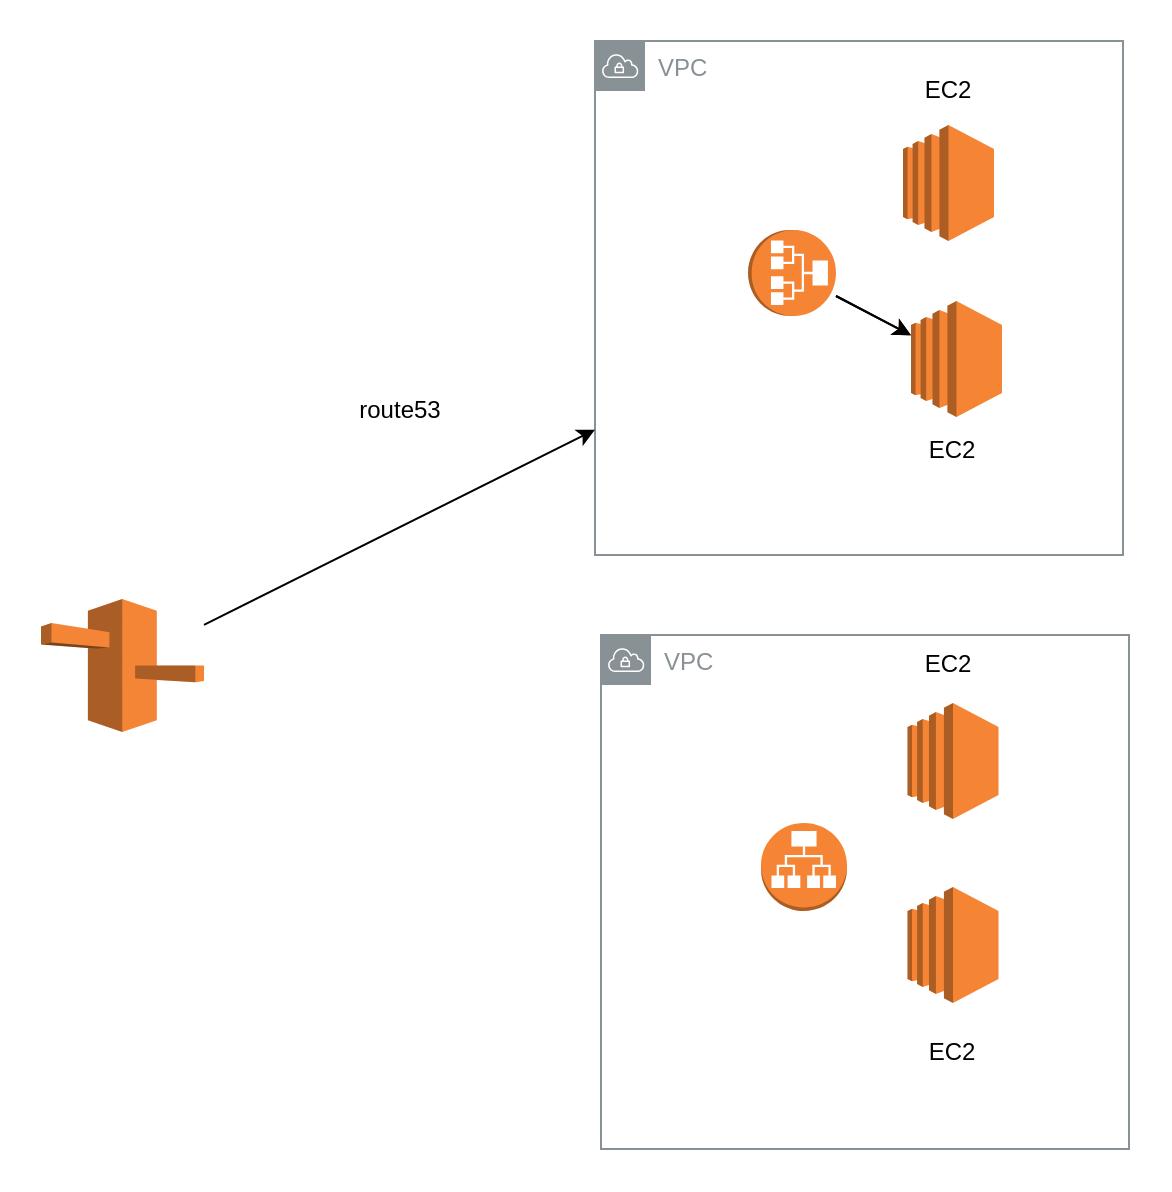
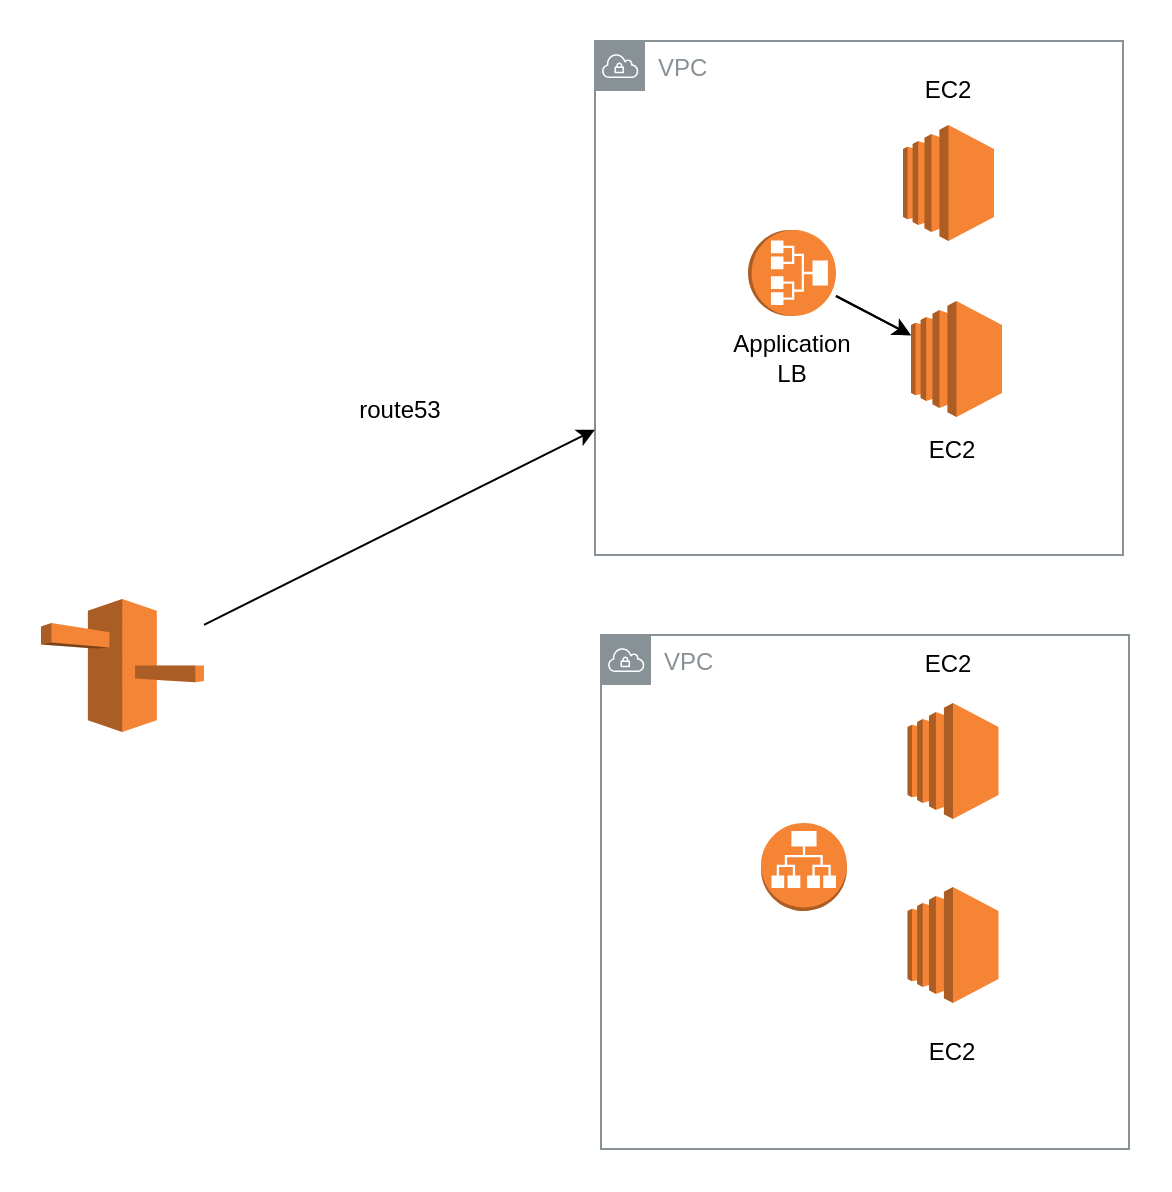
none -> (792, 359)
